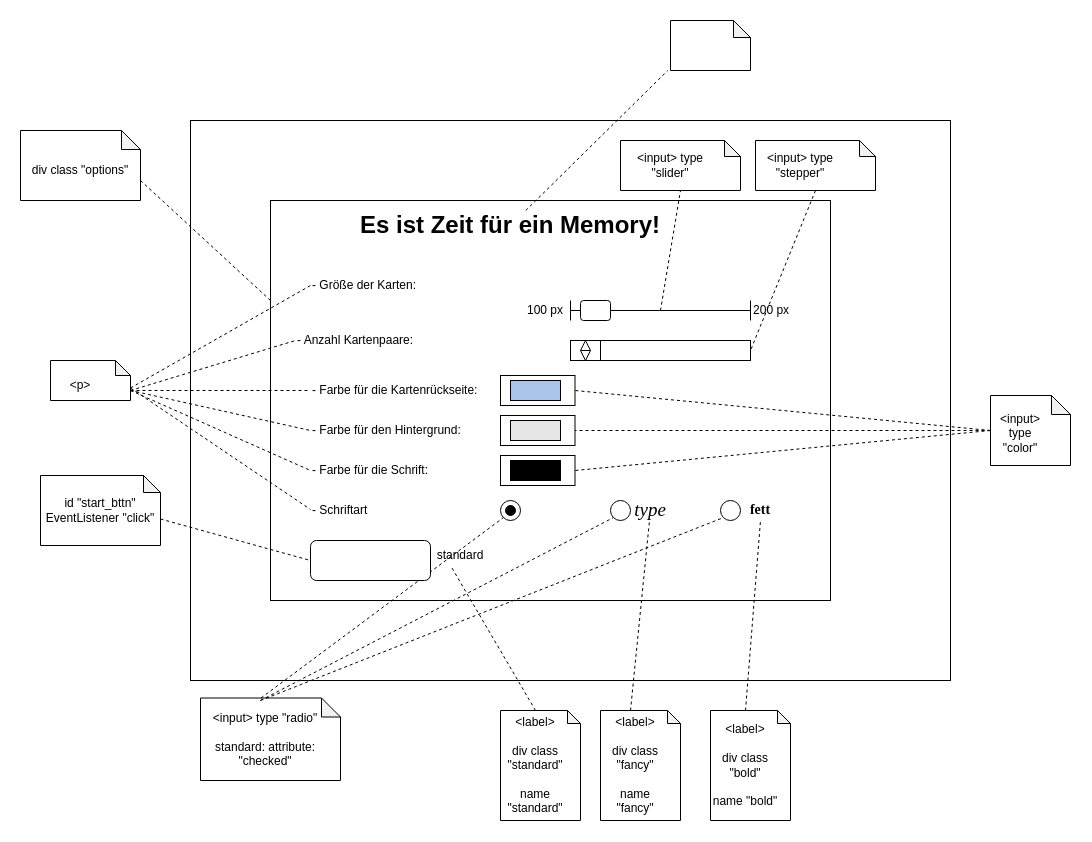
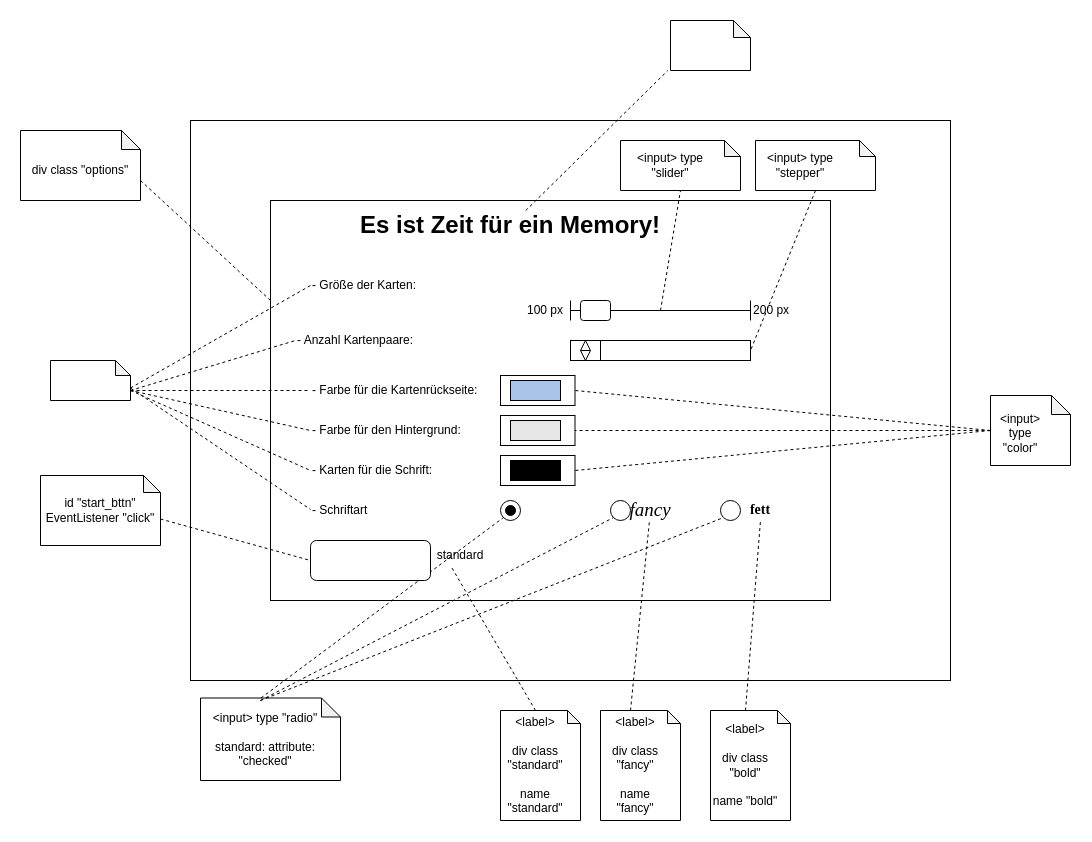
(81, 386) -> none
(382, 471) -> (386, 471)
(651, 511) -> (651, 511)
